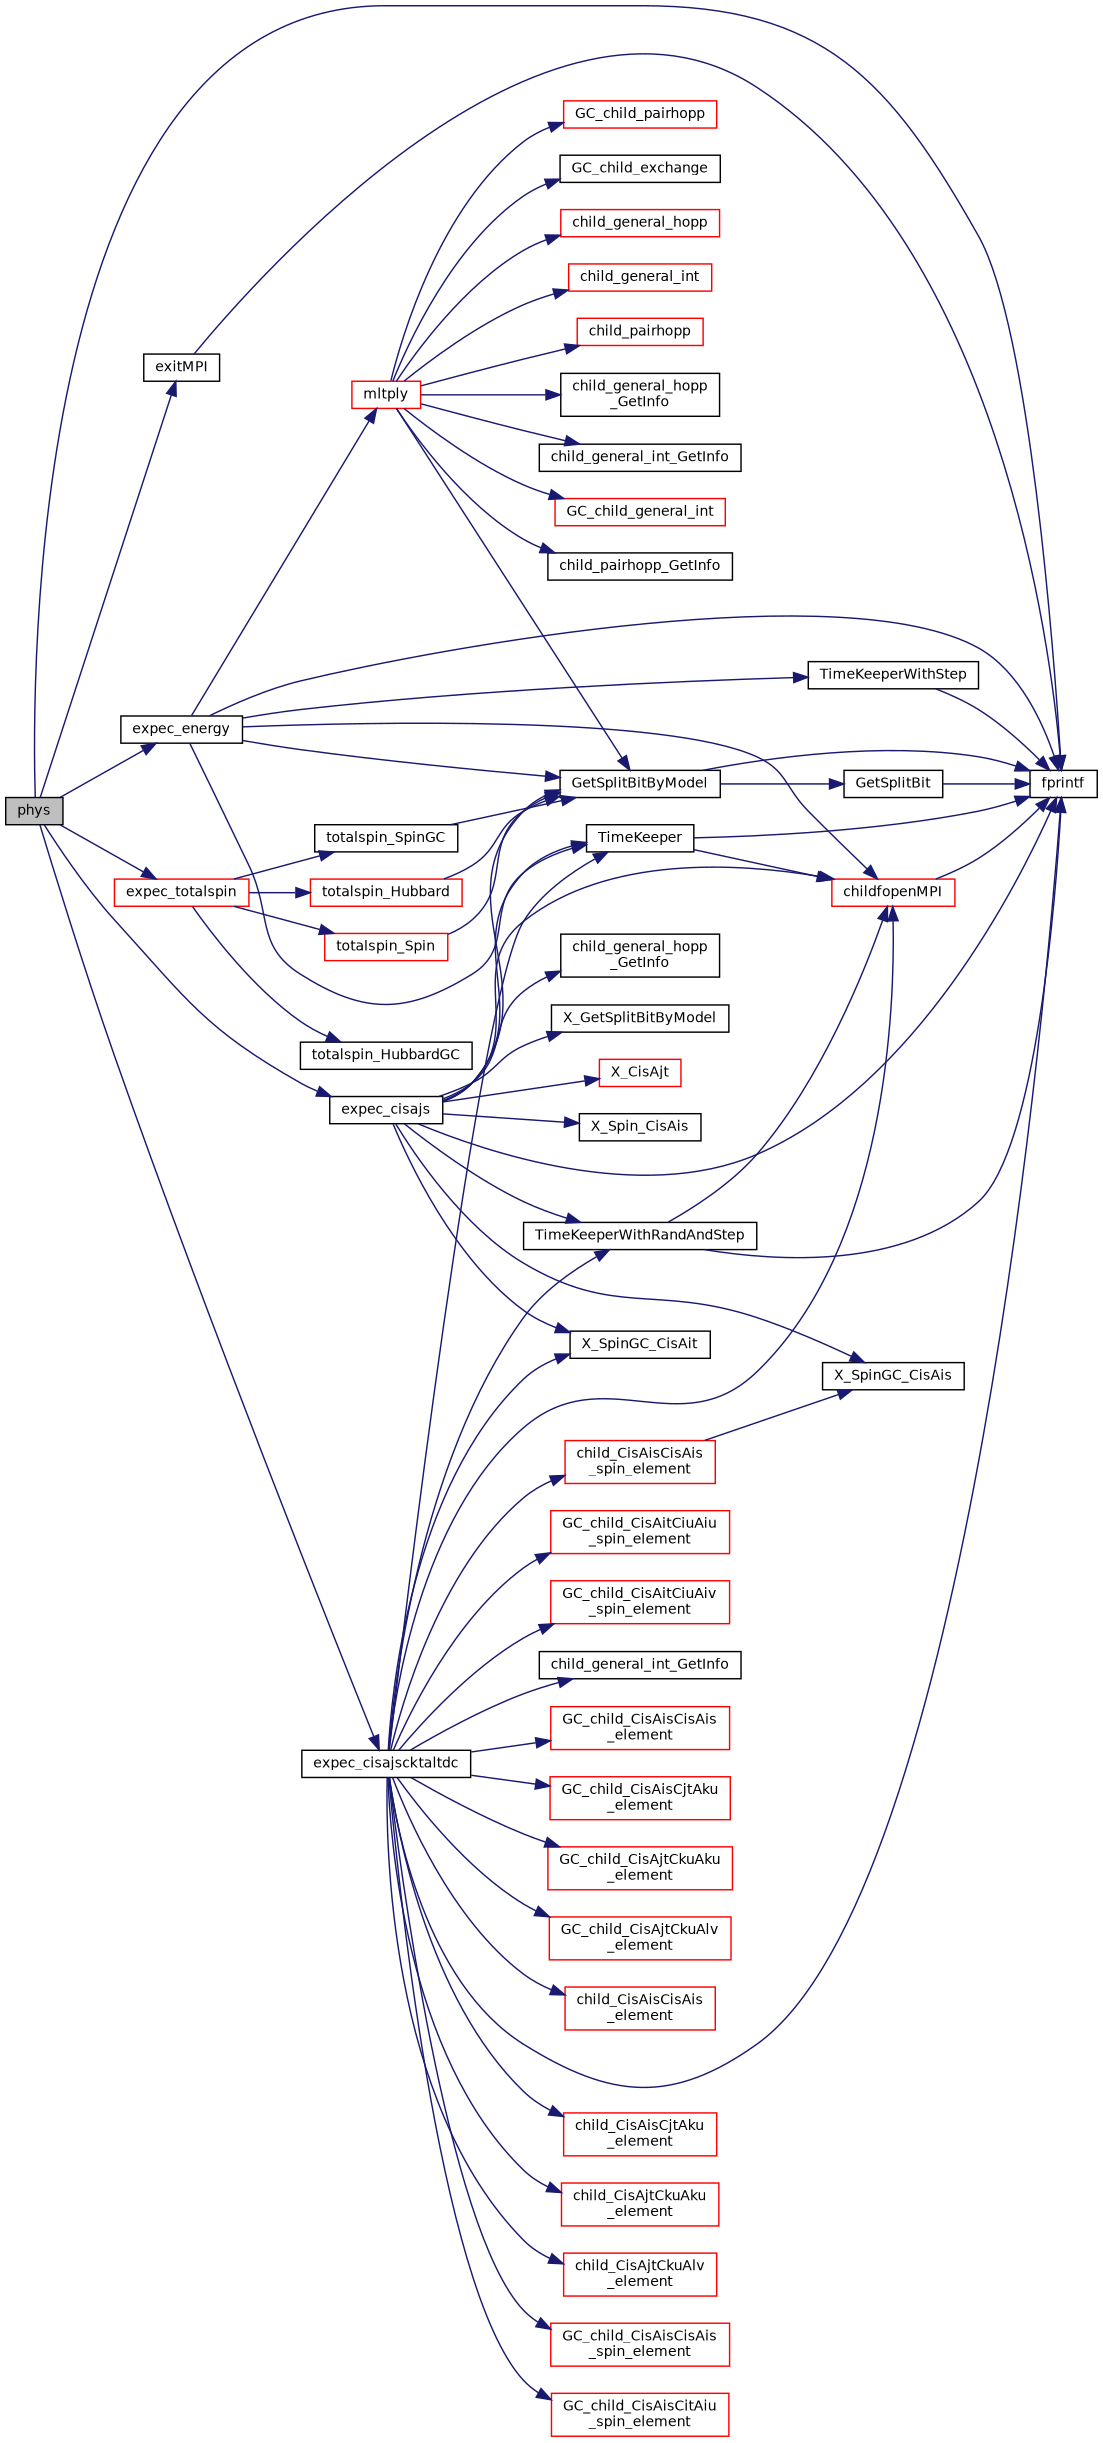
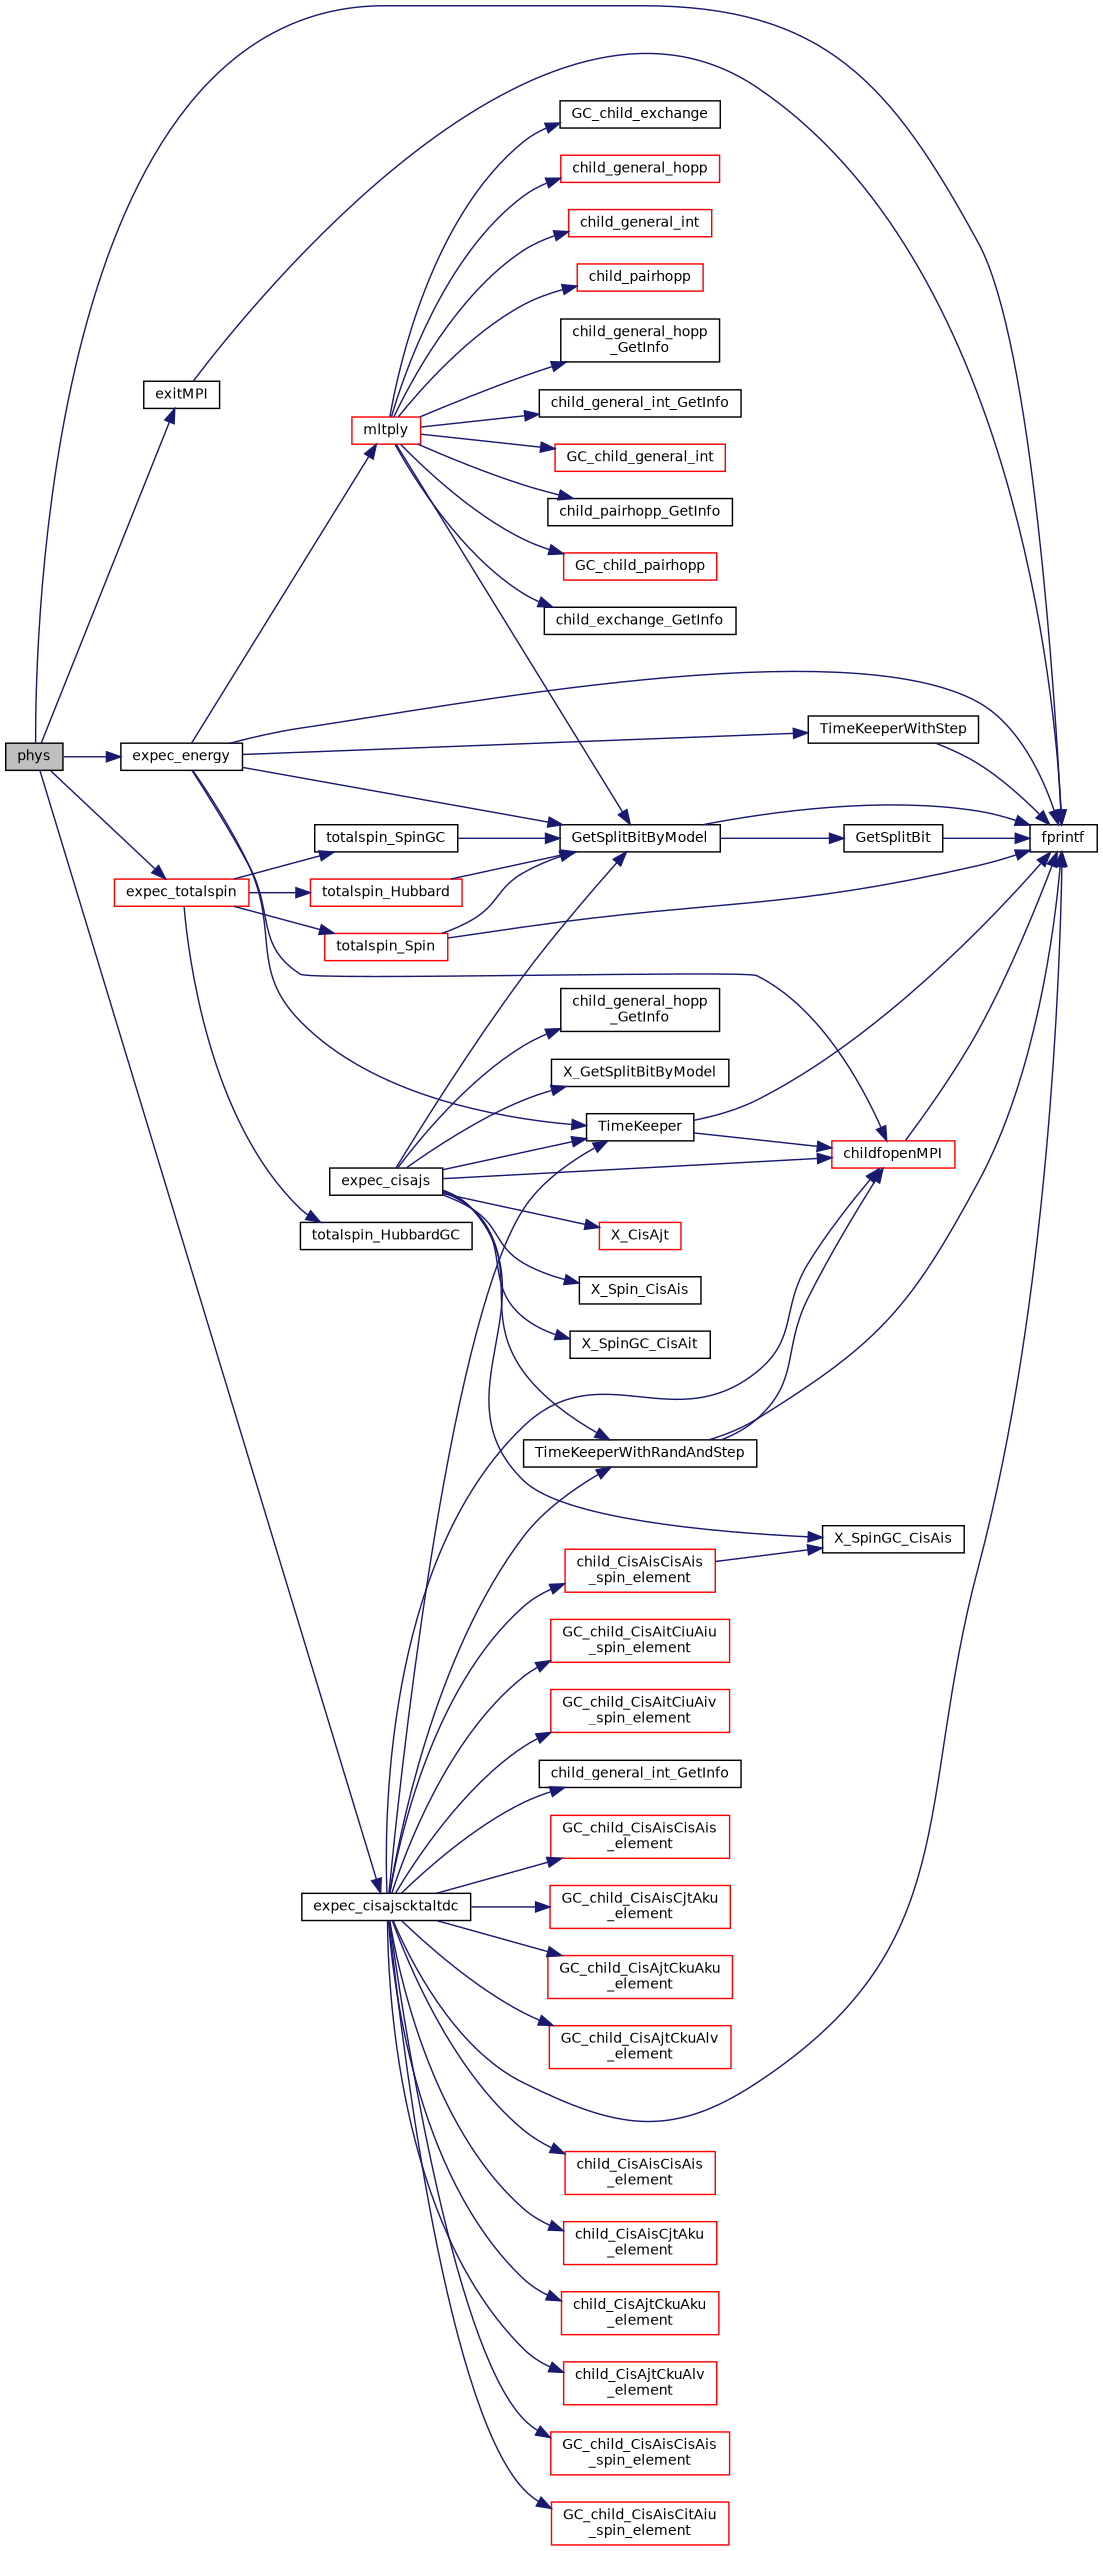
none -> (640, 621)
(165, 975) -> none
(807, 1127) -> (733, 904)
(456, 1473) -> none
